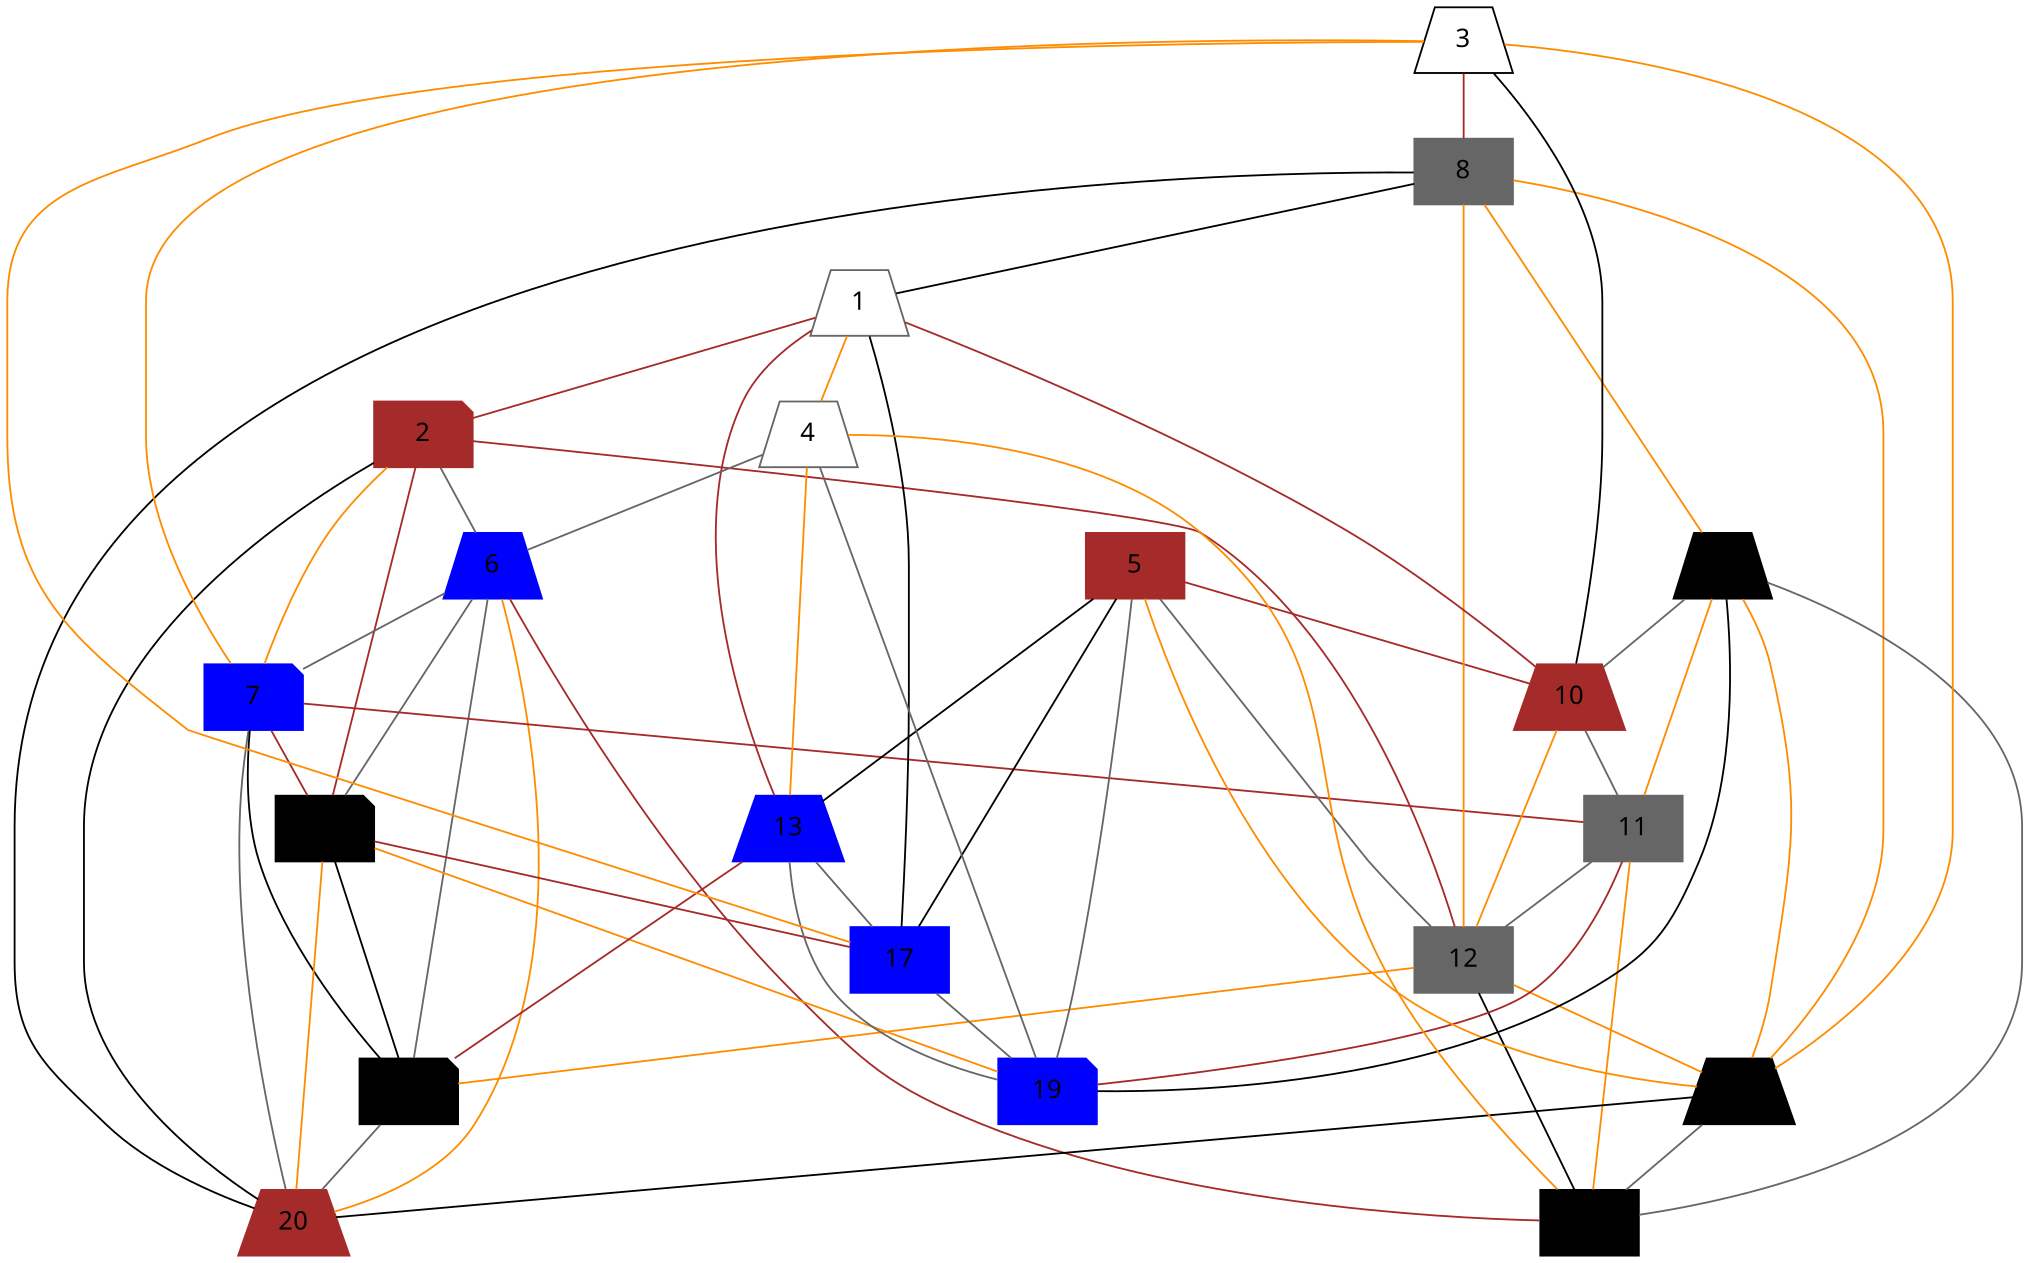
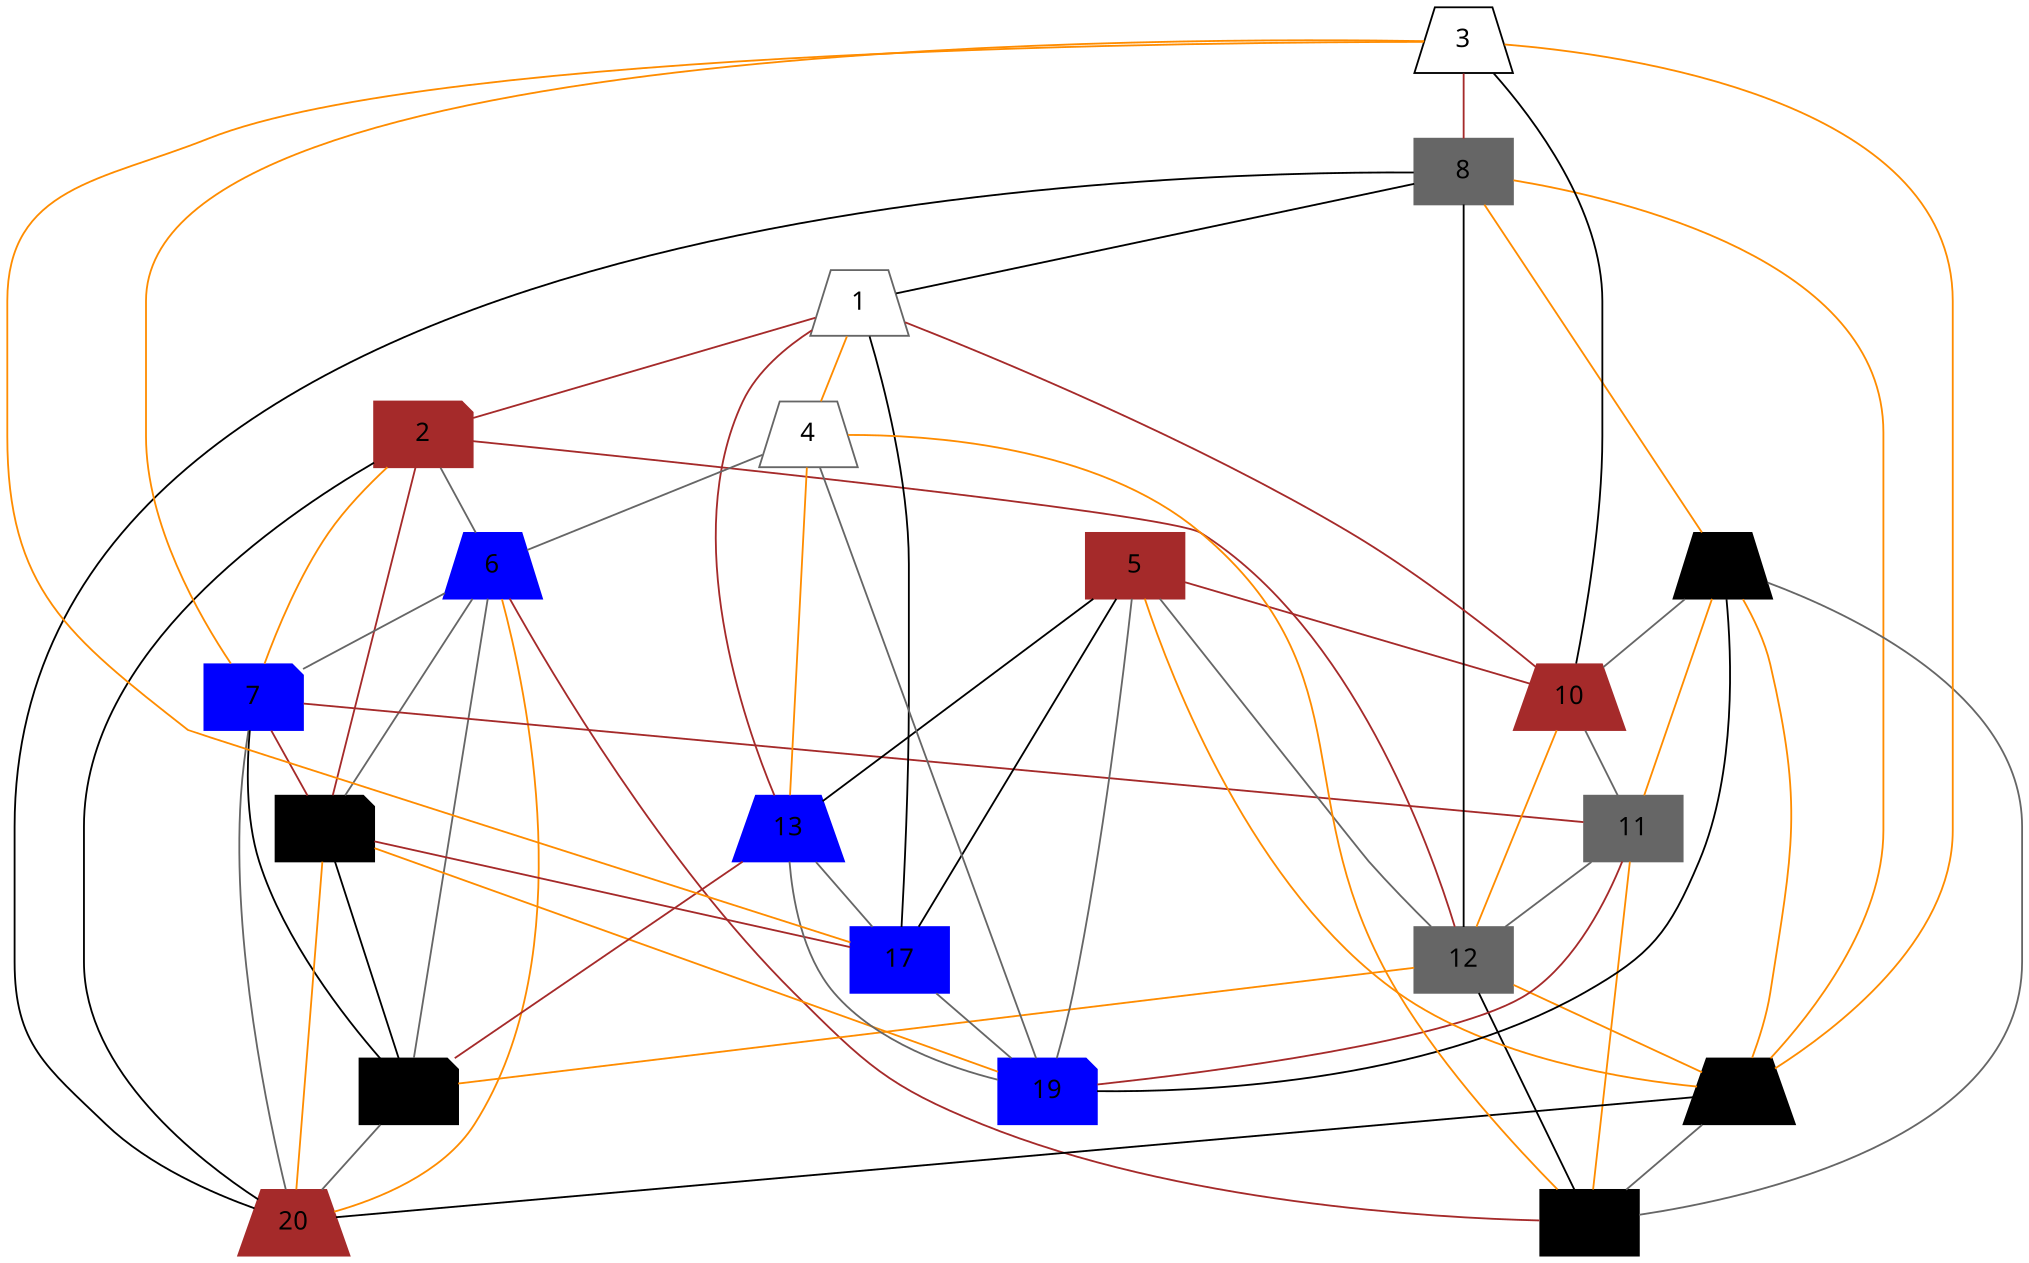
(1464, 566) -> (1464, 566)
